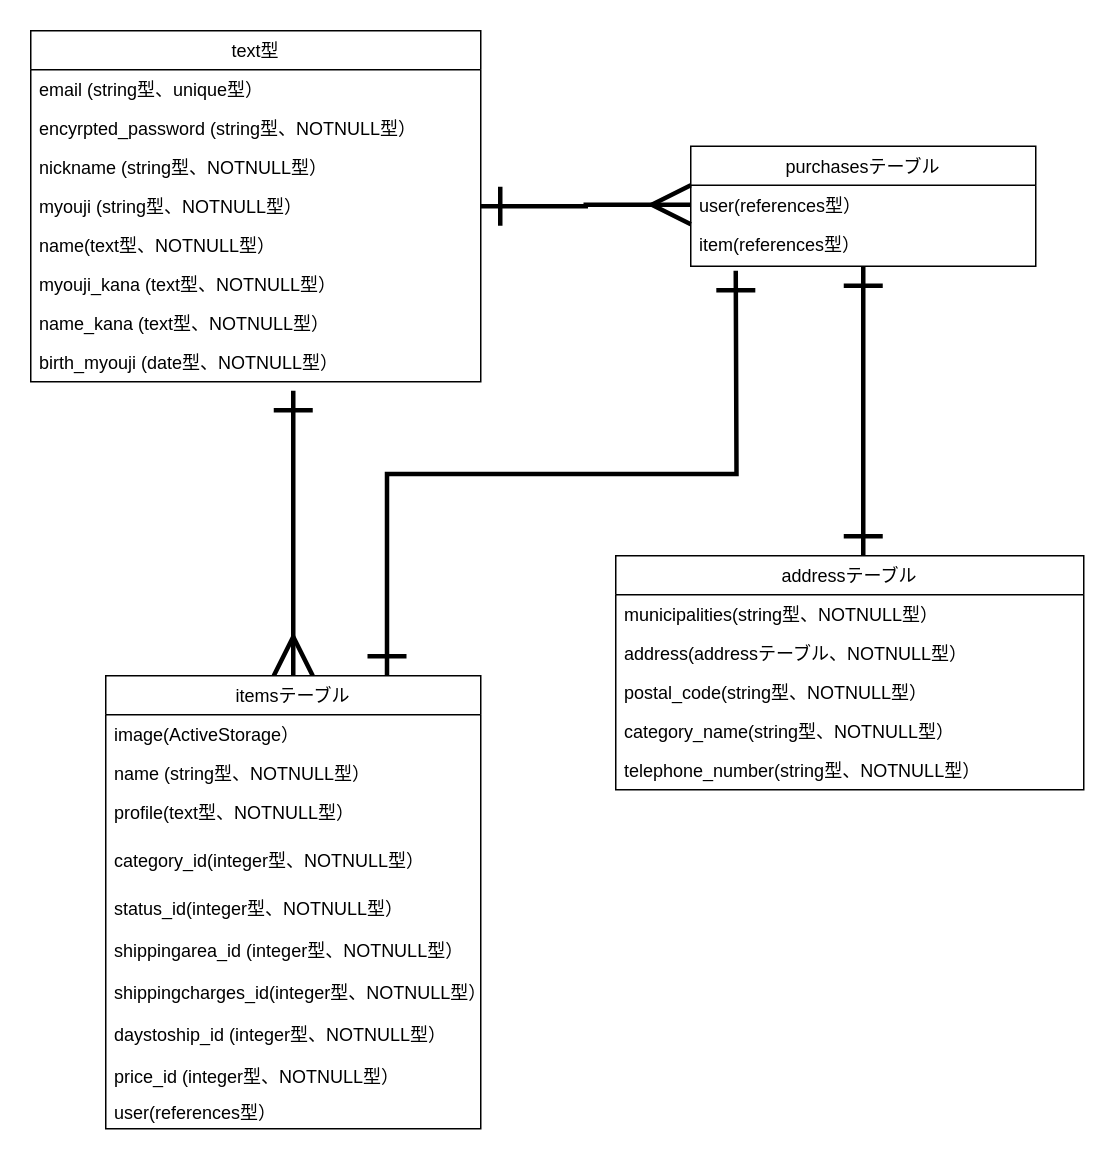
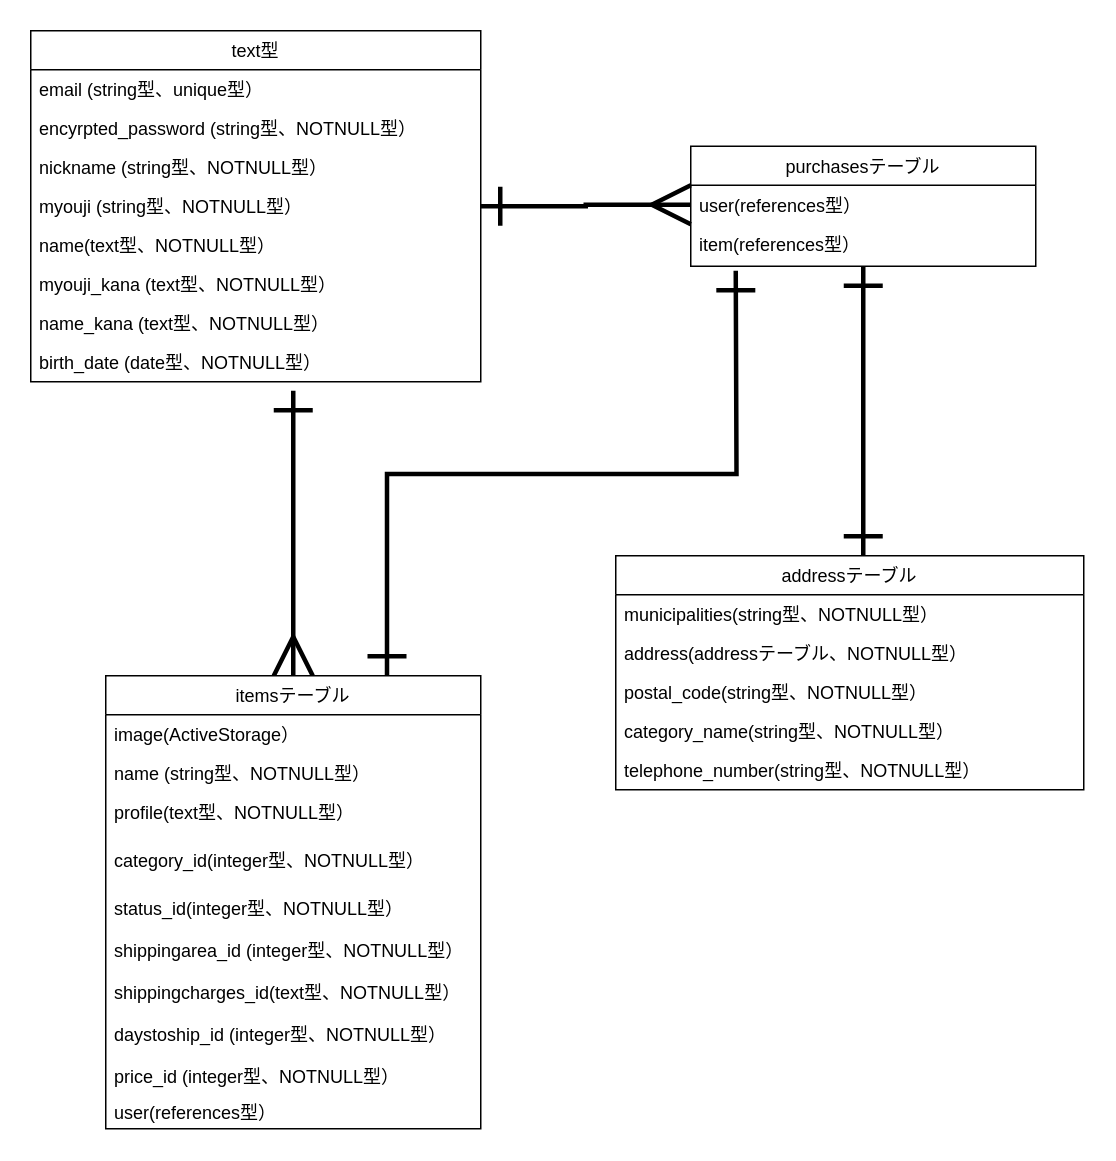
(194, 363) -> (186, 363)
(307, 993) -> (294, 993)
